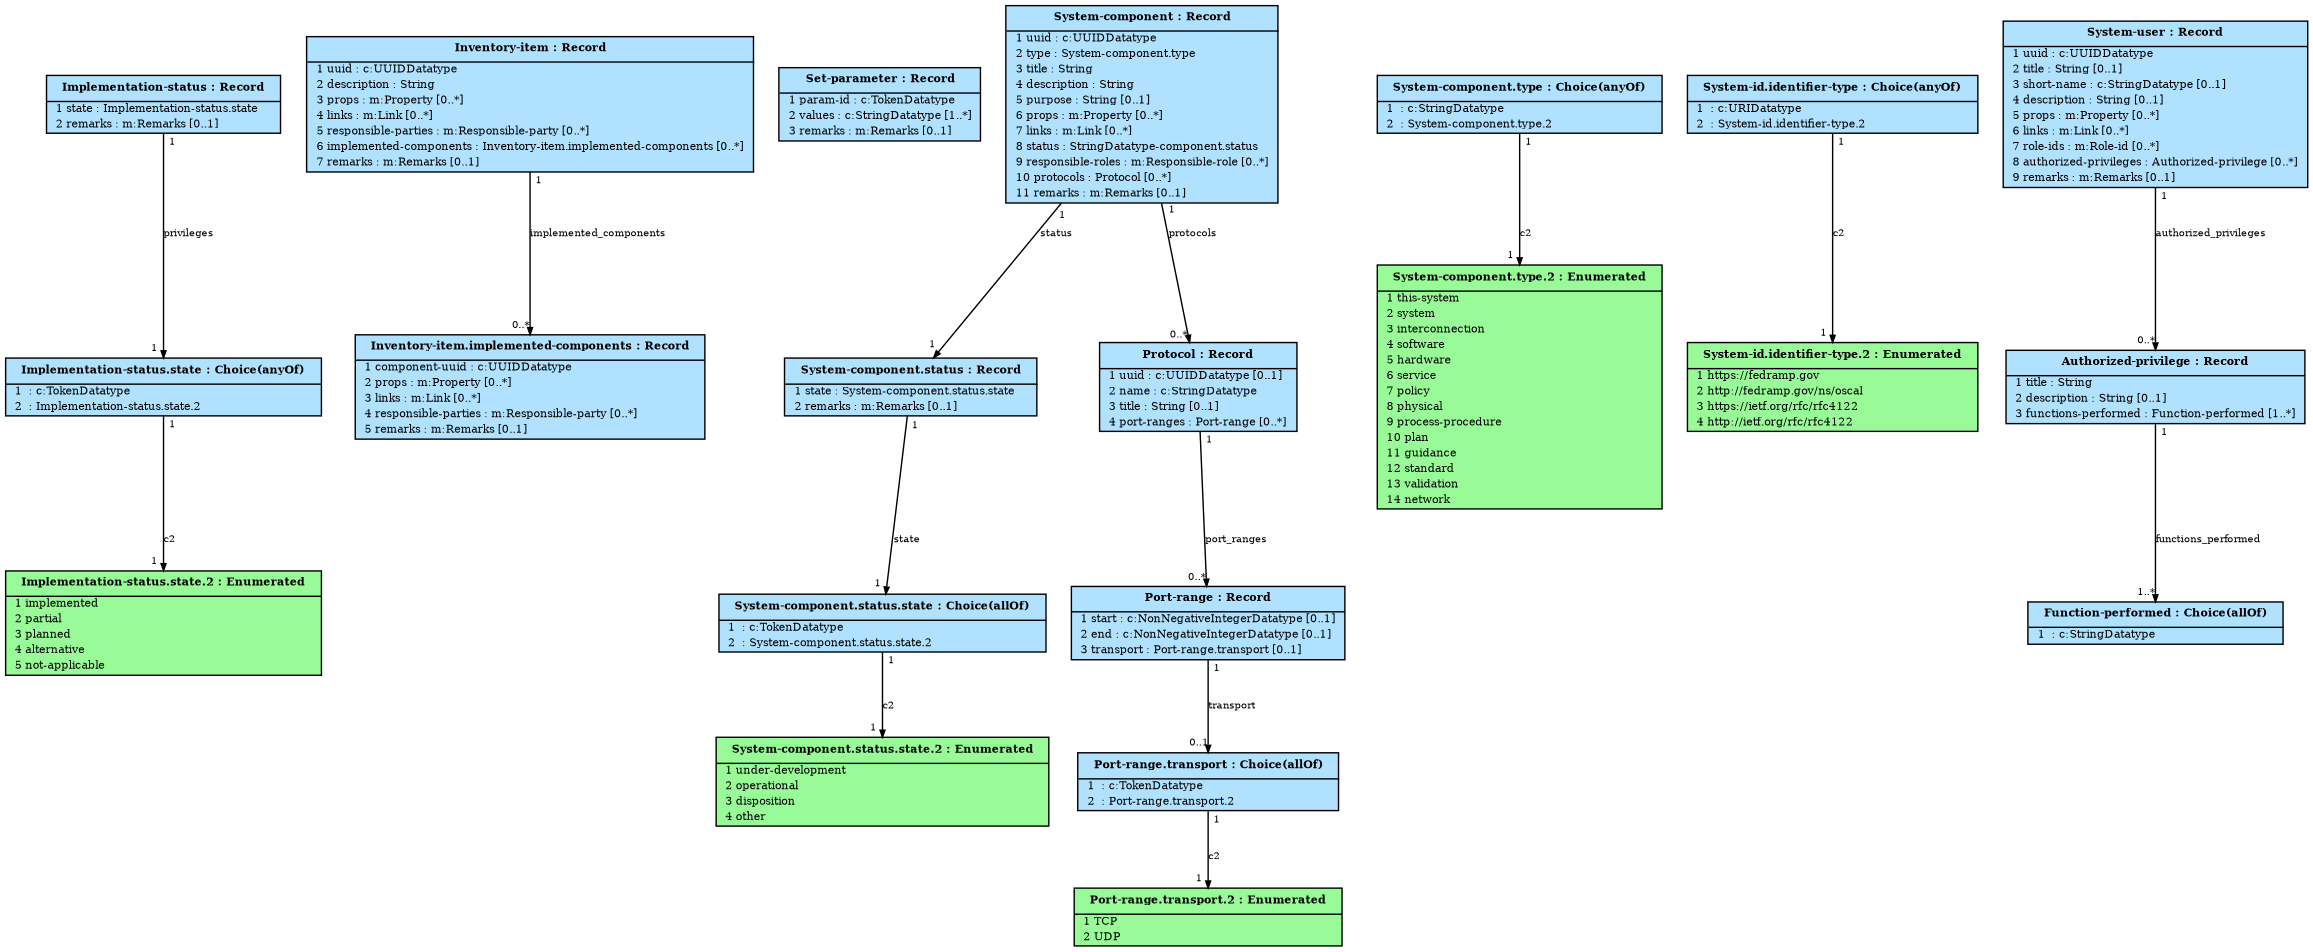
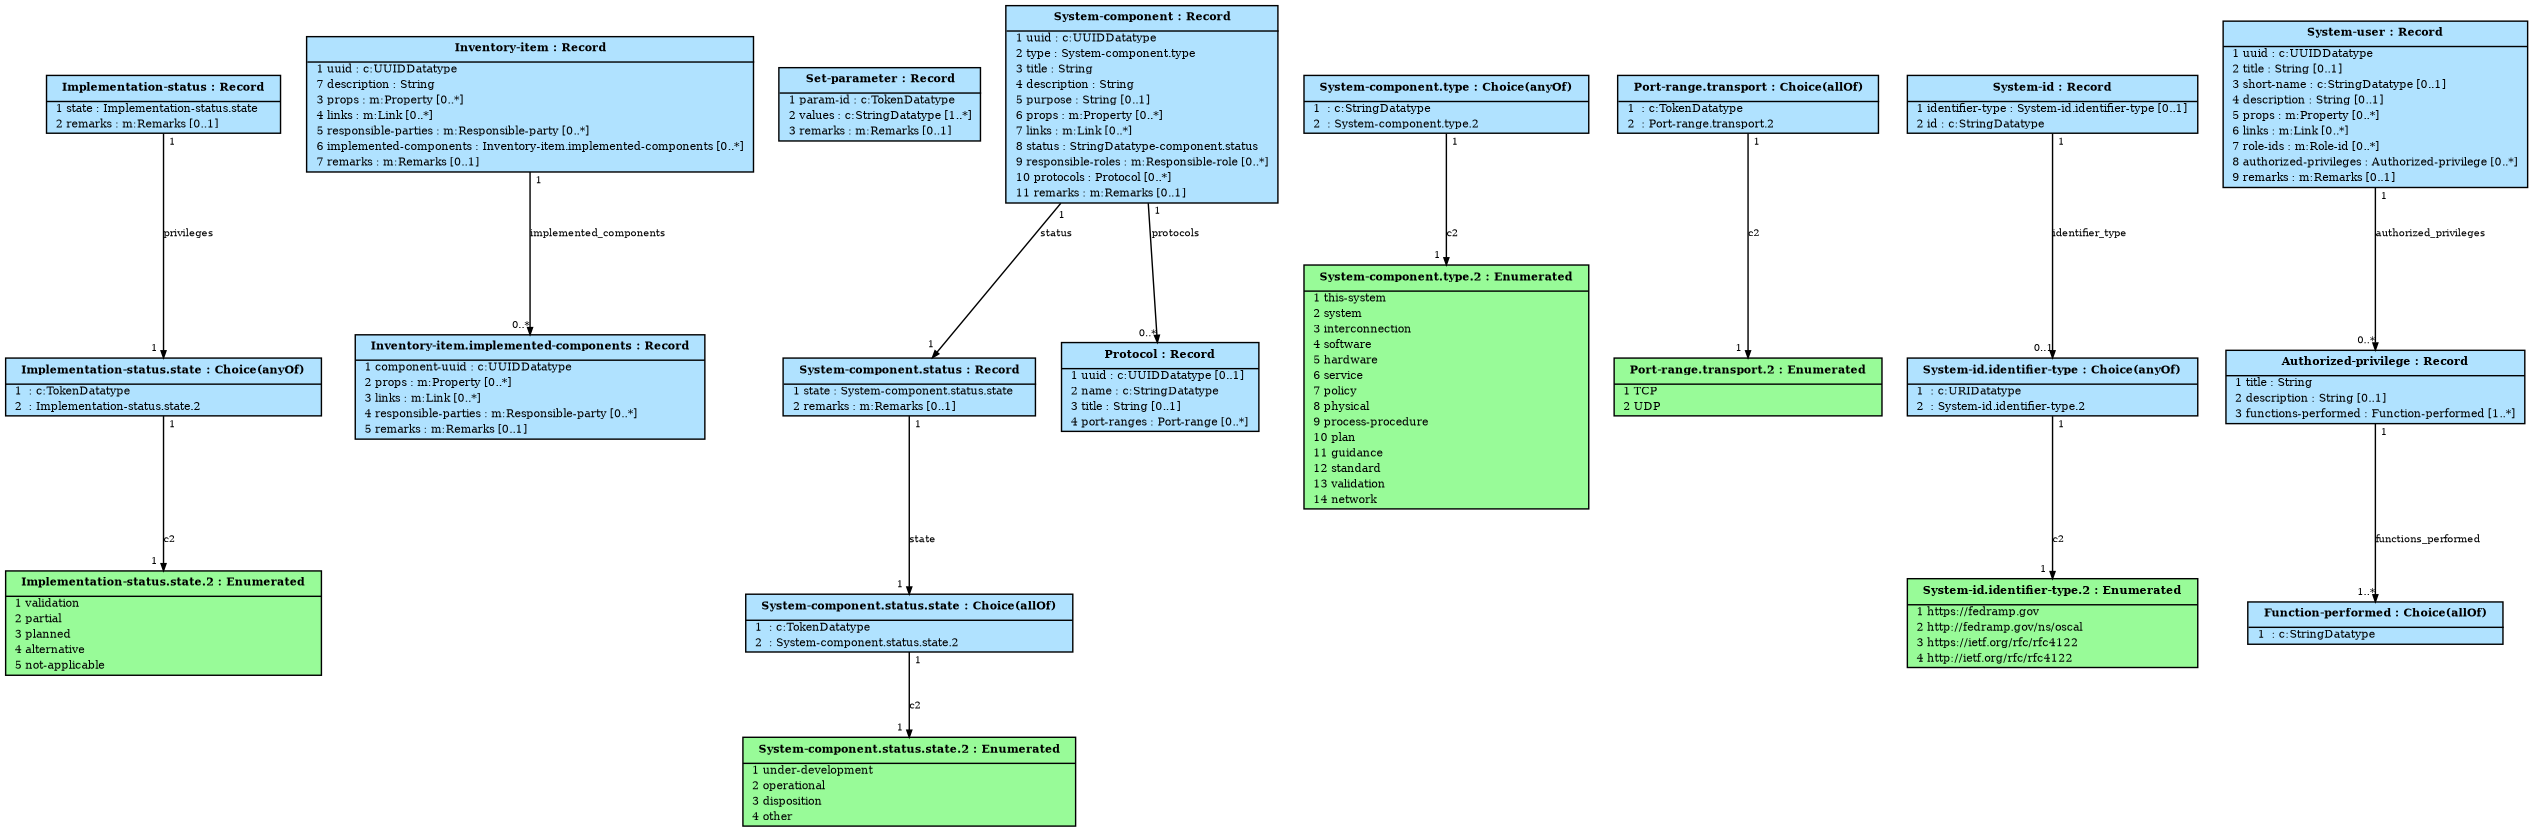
(376, 85) -> (376, 85)
none -> (2053, 104)
(57, 603) -> (47, 603)
(1208, 623) -> none
